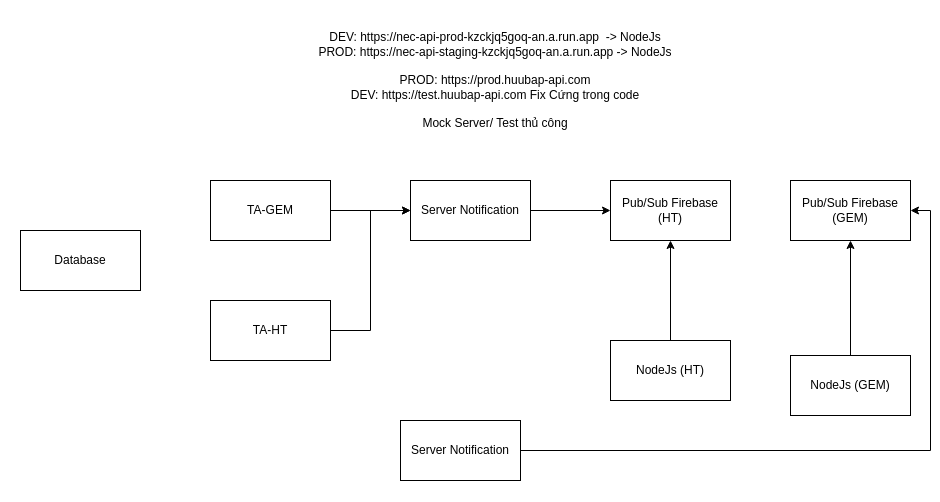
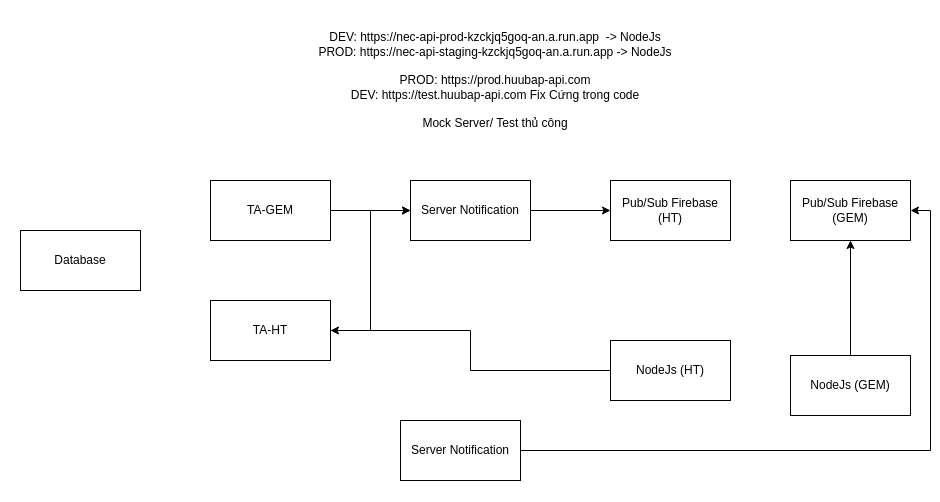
(671, 294) -> (472, 371)
